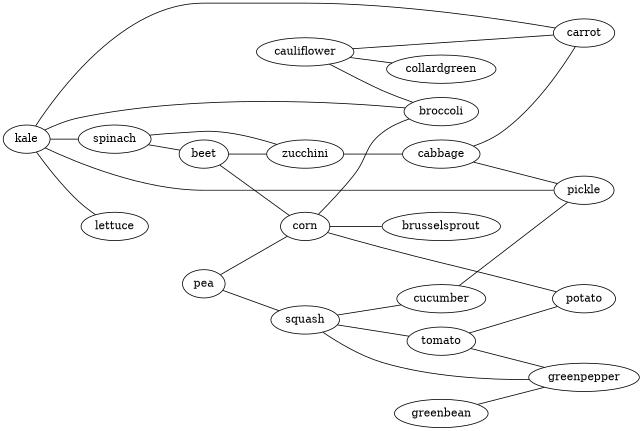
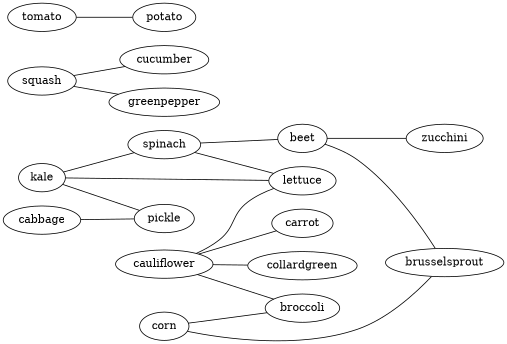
(272, 3) -> none
(223, 102) -> none
(532, 105) -> none
(214, 131) -> (234, 163)
(373, 154) -> none
(248, 185) -> (388, 187)
none -> (234, 220)
(513, 244) -> none
(442, 263) -> none
(204, 284) -> none
(373, 331) -> none
(508, 358) -> none
(441, 413) -> none
